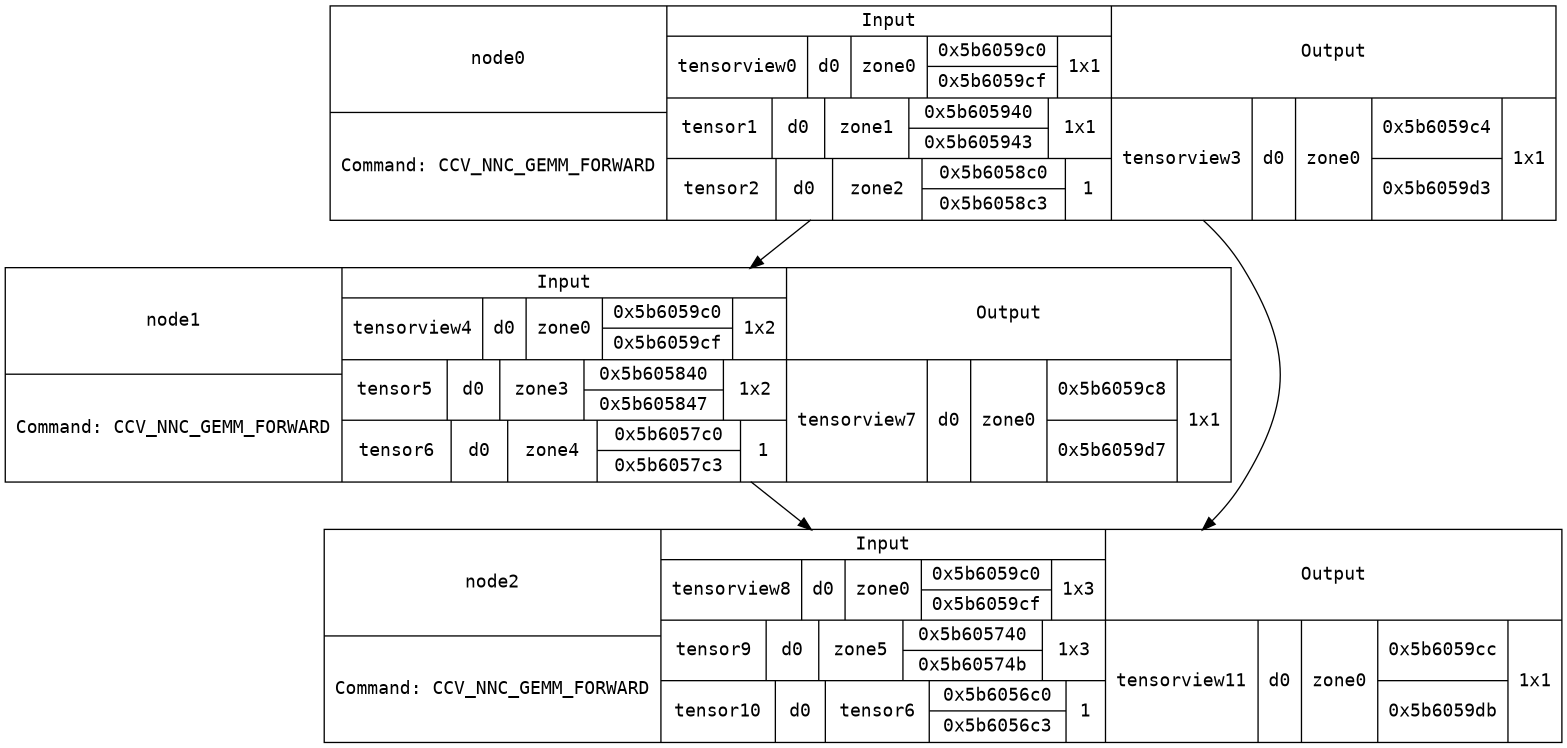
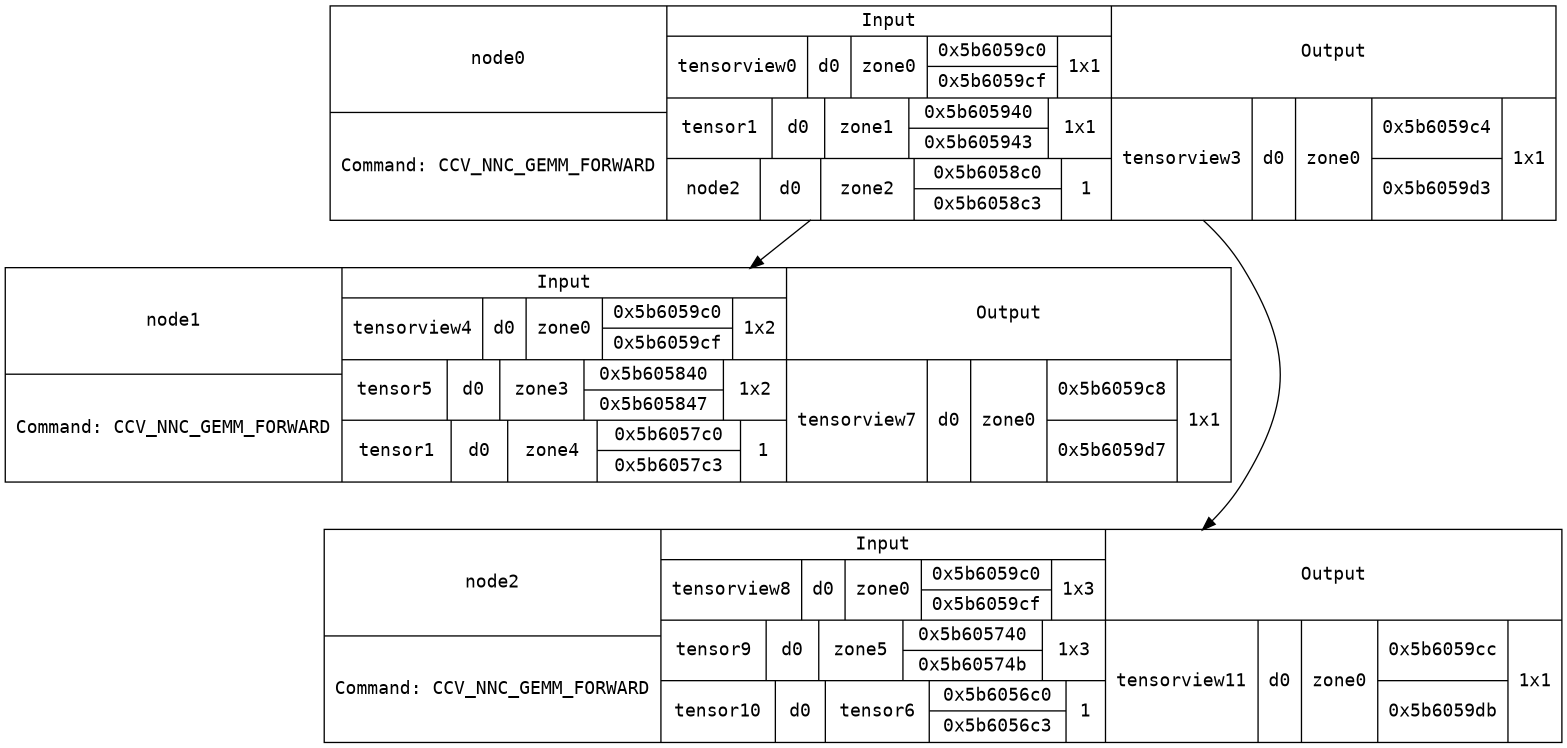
(721, 189) -> (714, 189)
(397, 450) -> (397, 450)
(776, 502) -> none
